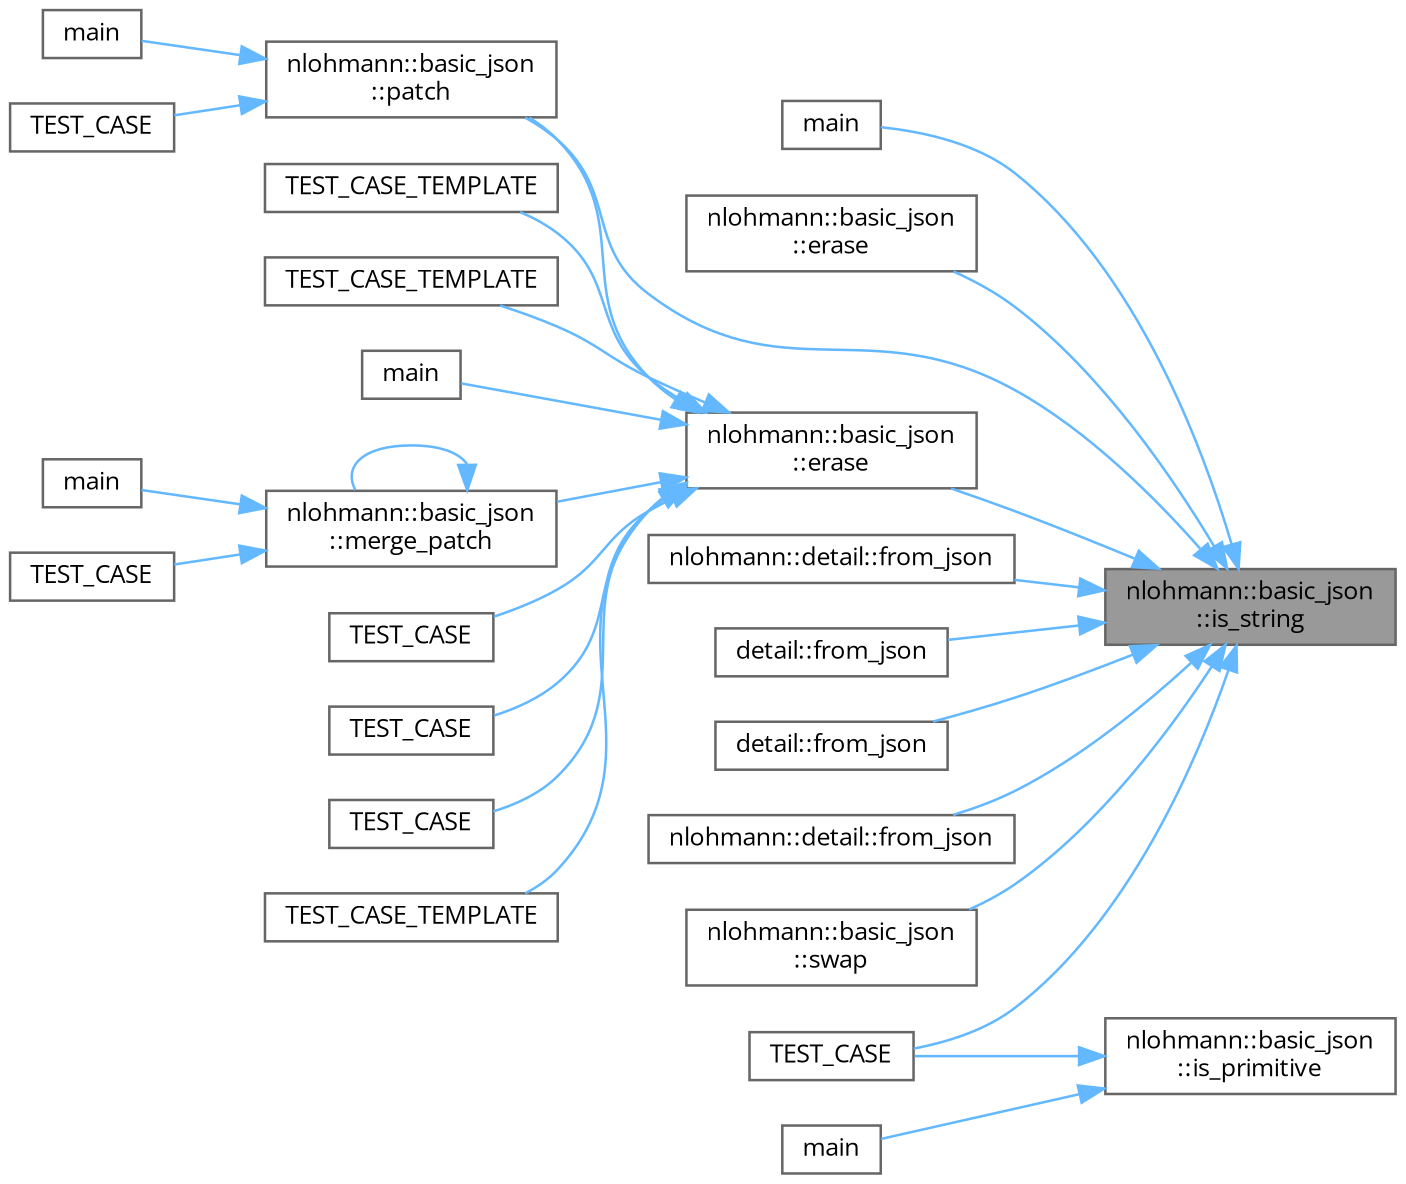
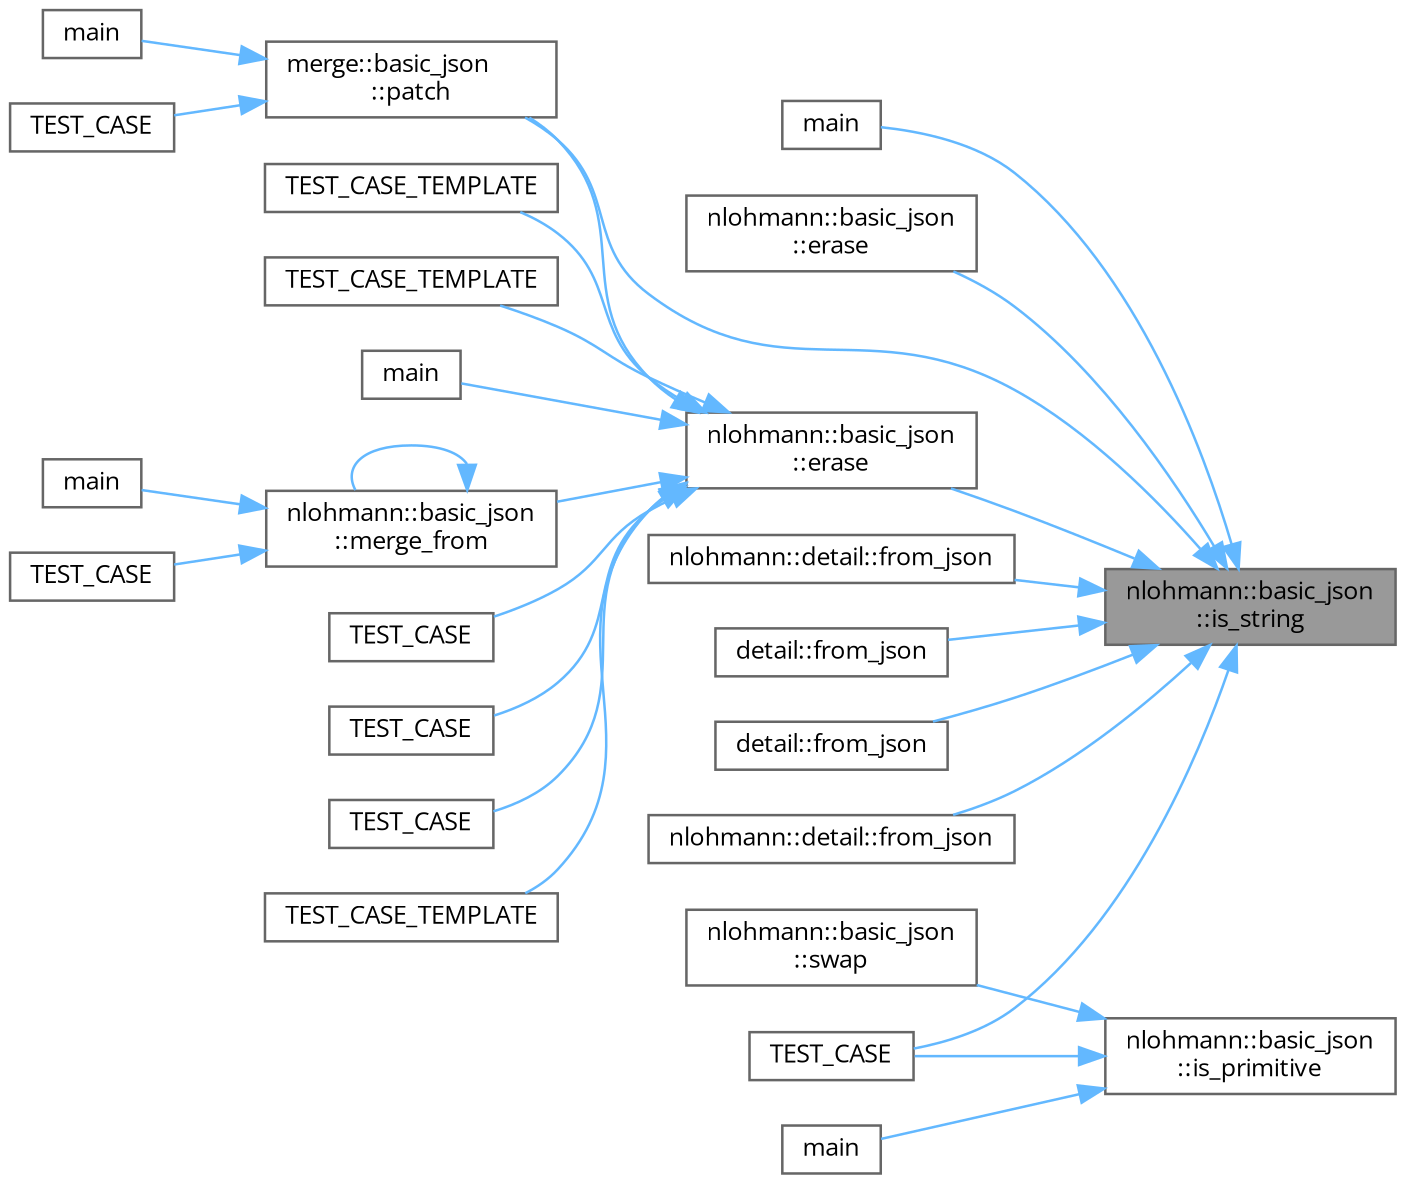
(411, 79) -> (411, 79)
(411, 529) -> (411, 529)
(1106, 804) -> (1046, 1003)
